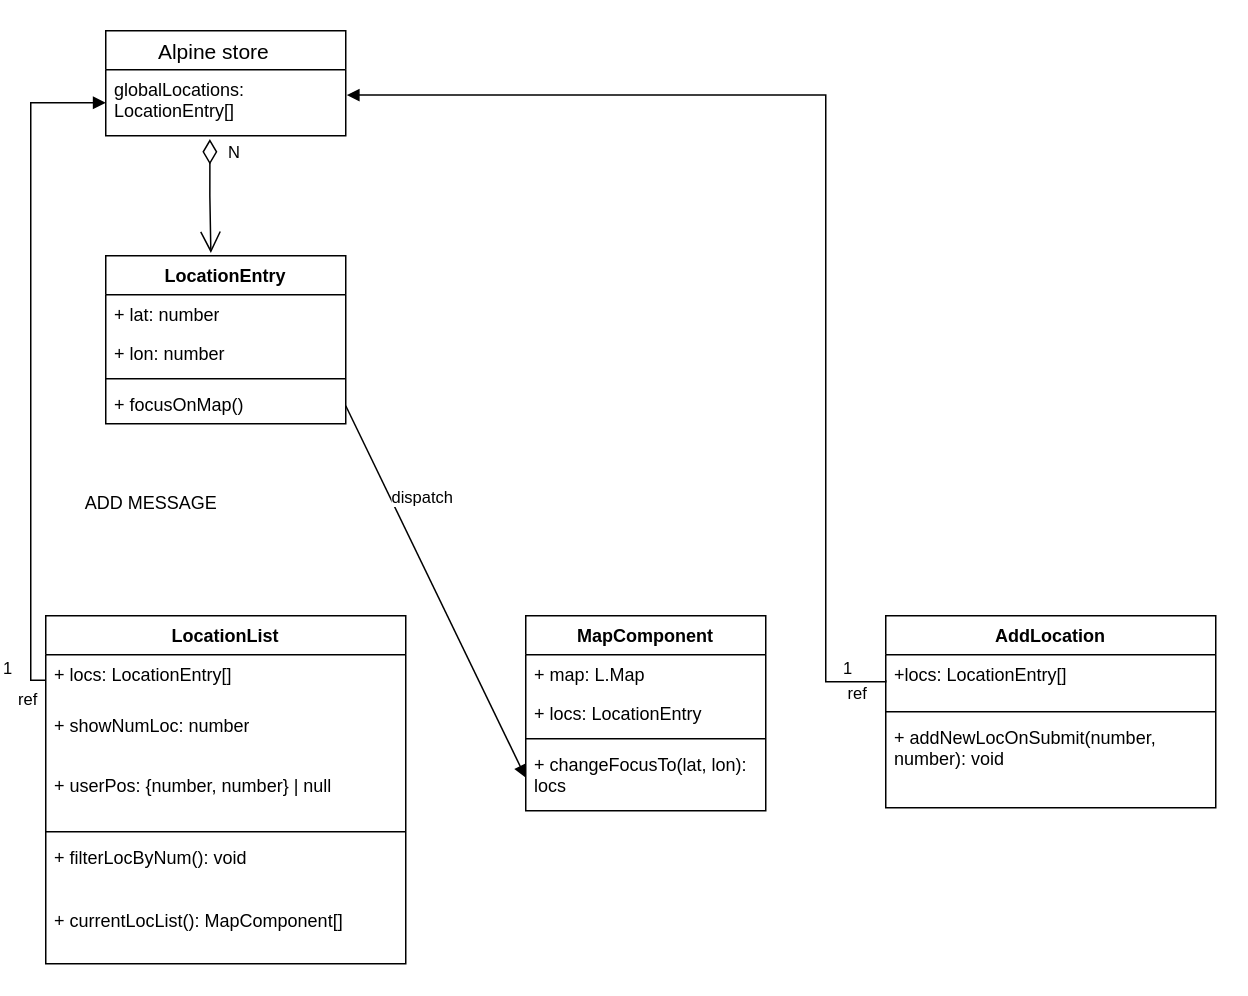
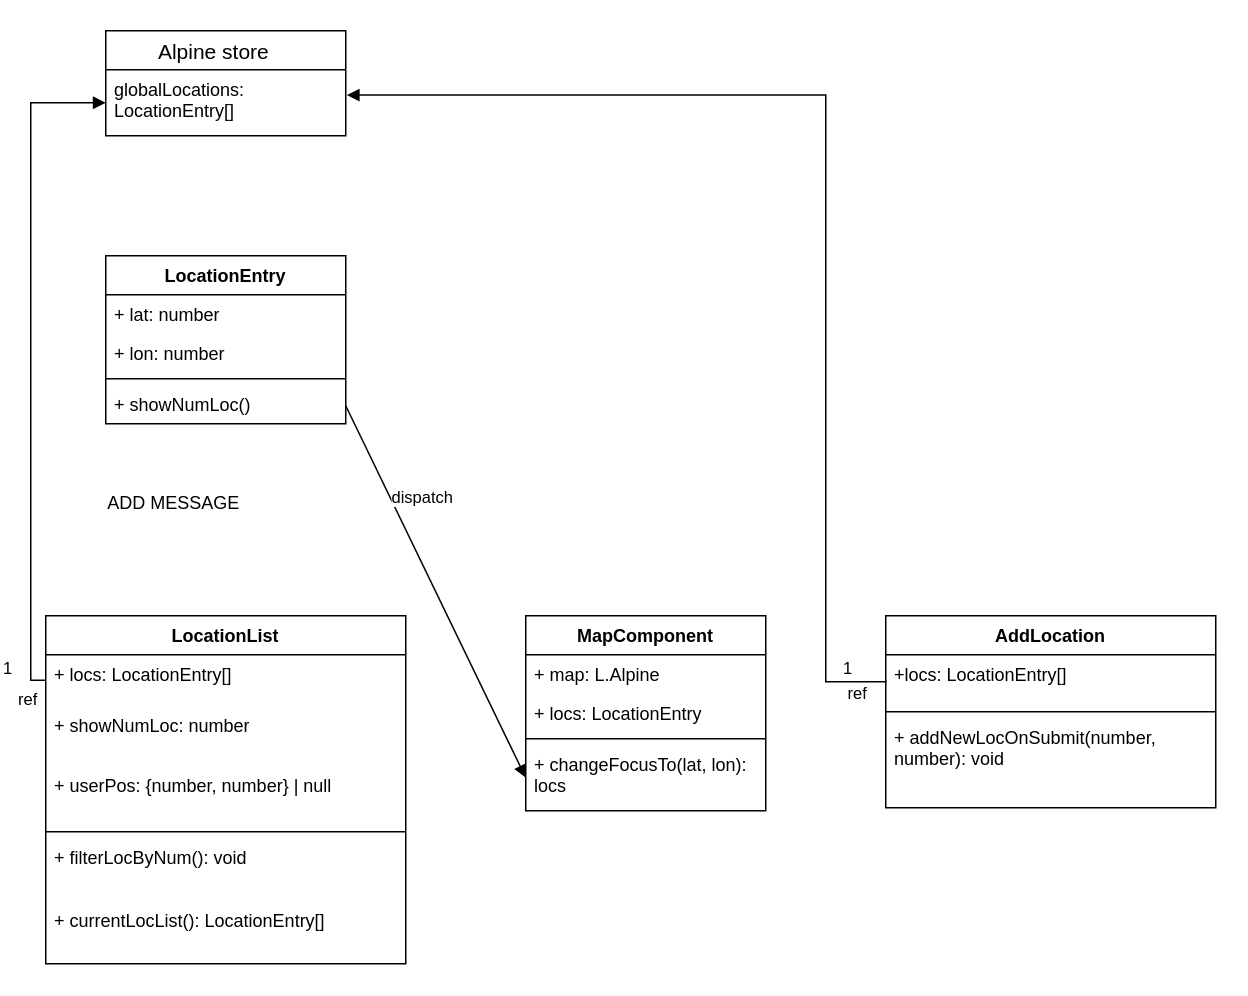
(210, 206) -> none
(183, 406) -> (183, 406)
(151, 503) -> (173, 503)
(586, 676) -> (596, 676)
(217, 922) -> (219, 922)
